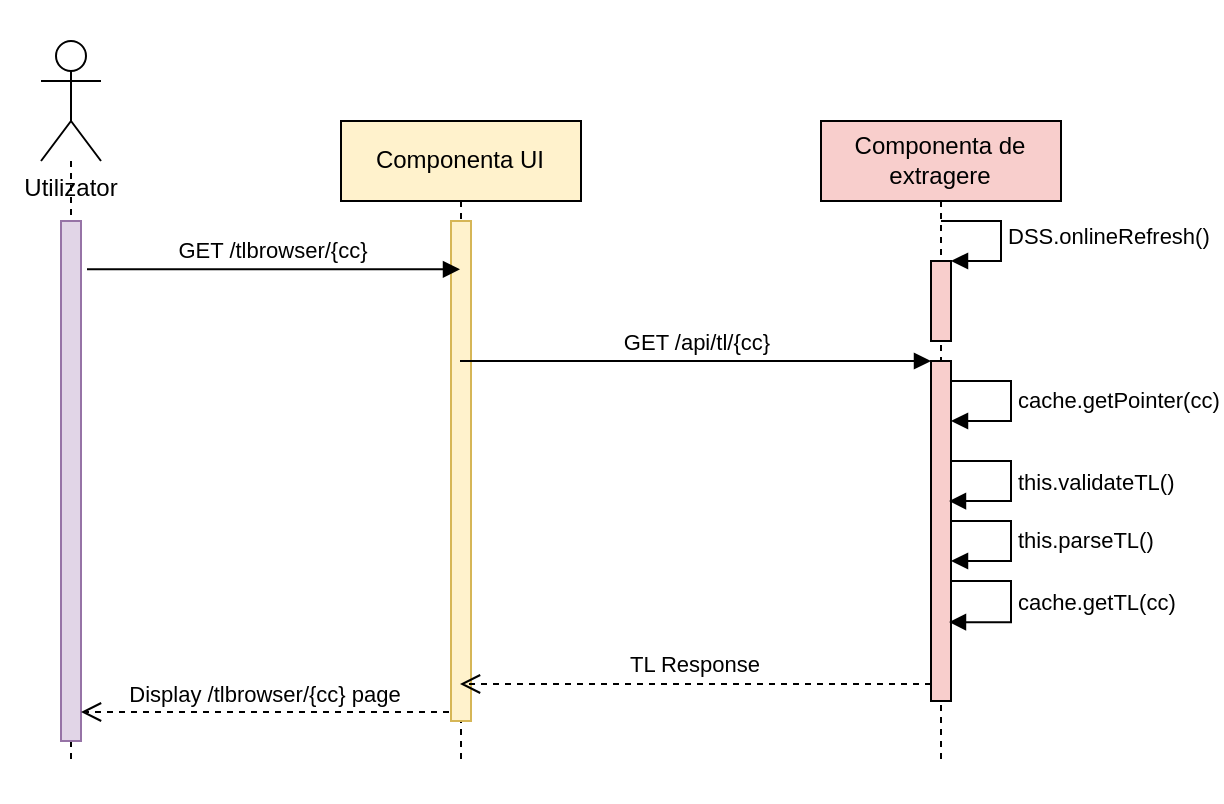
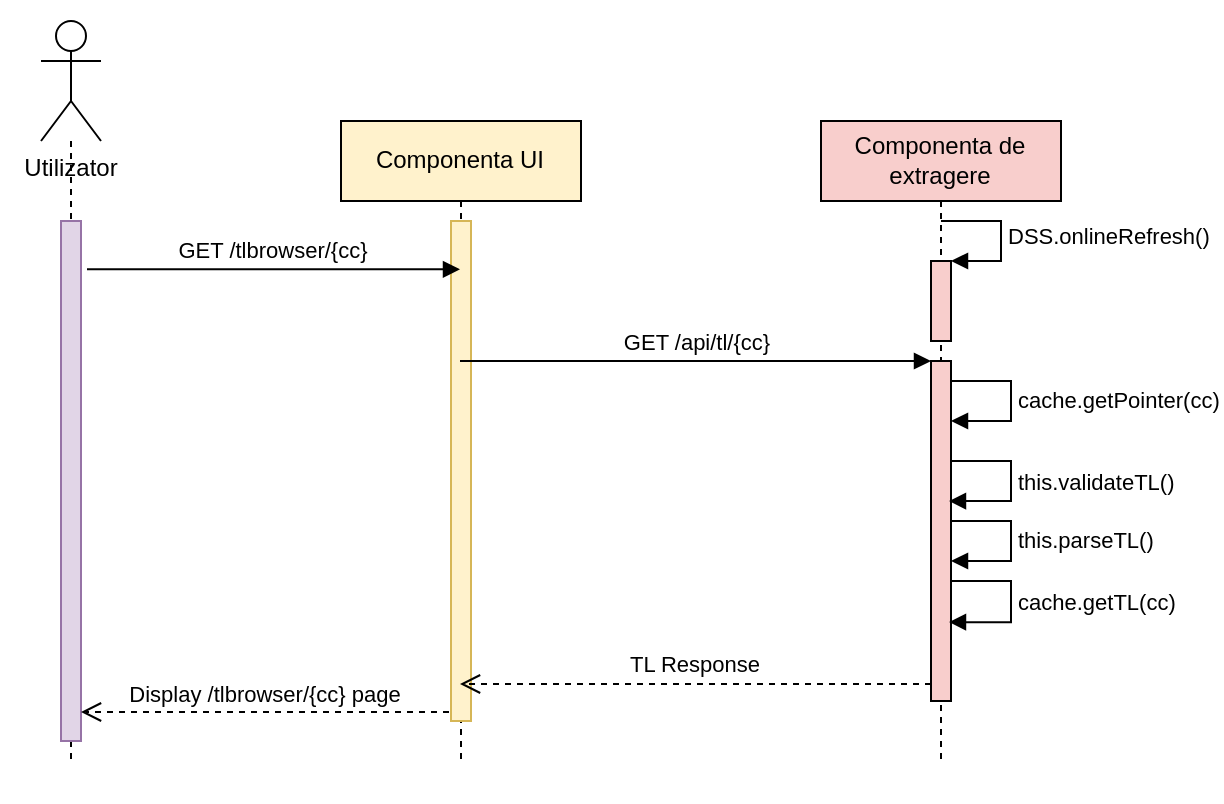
(71, 101) -> (71, 81)
